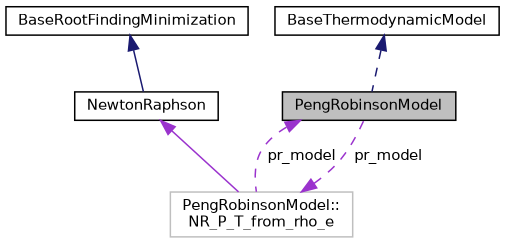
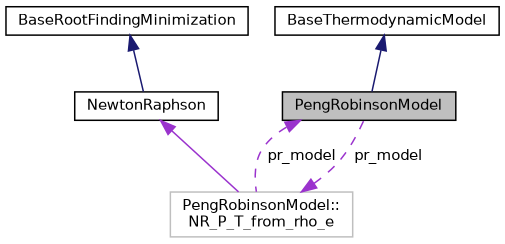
(376, 71) -> (376, 71)
